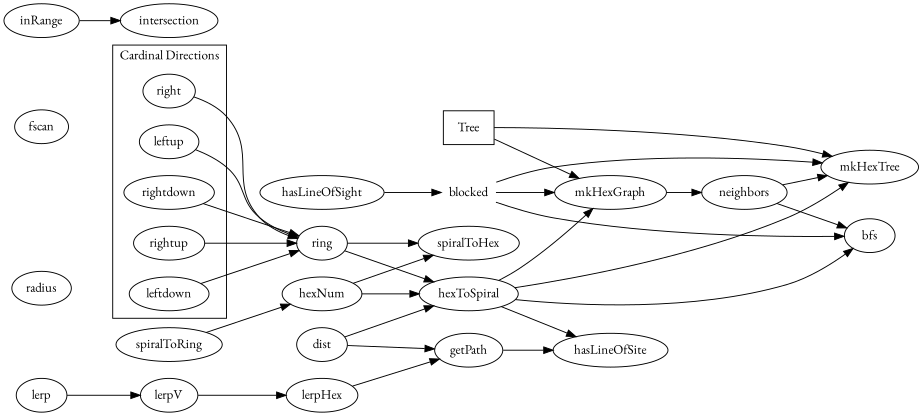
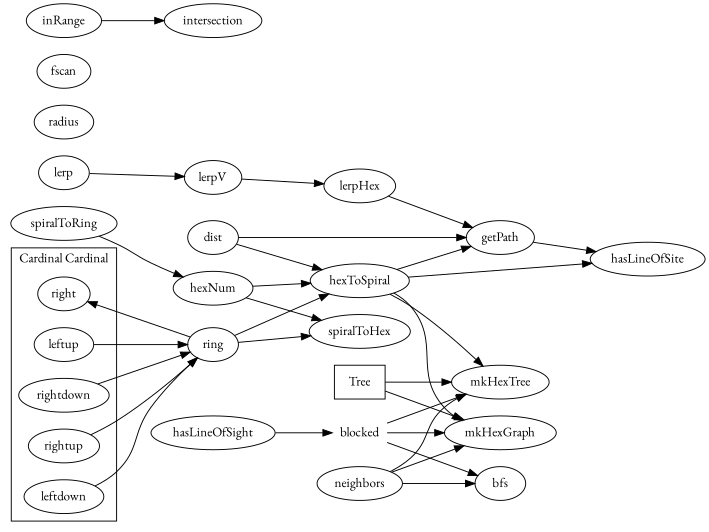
(170, 56) -> (64, 259)
(243, 165) -> (143, 321)
(679, 192) -> (420, 462)
(685, 302) -> (429, 259)
